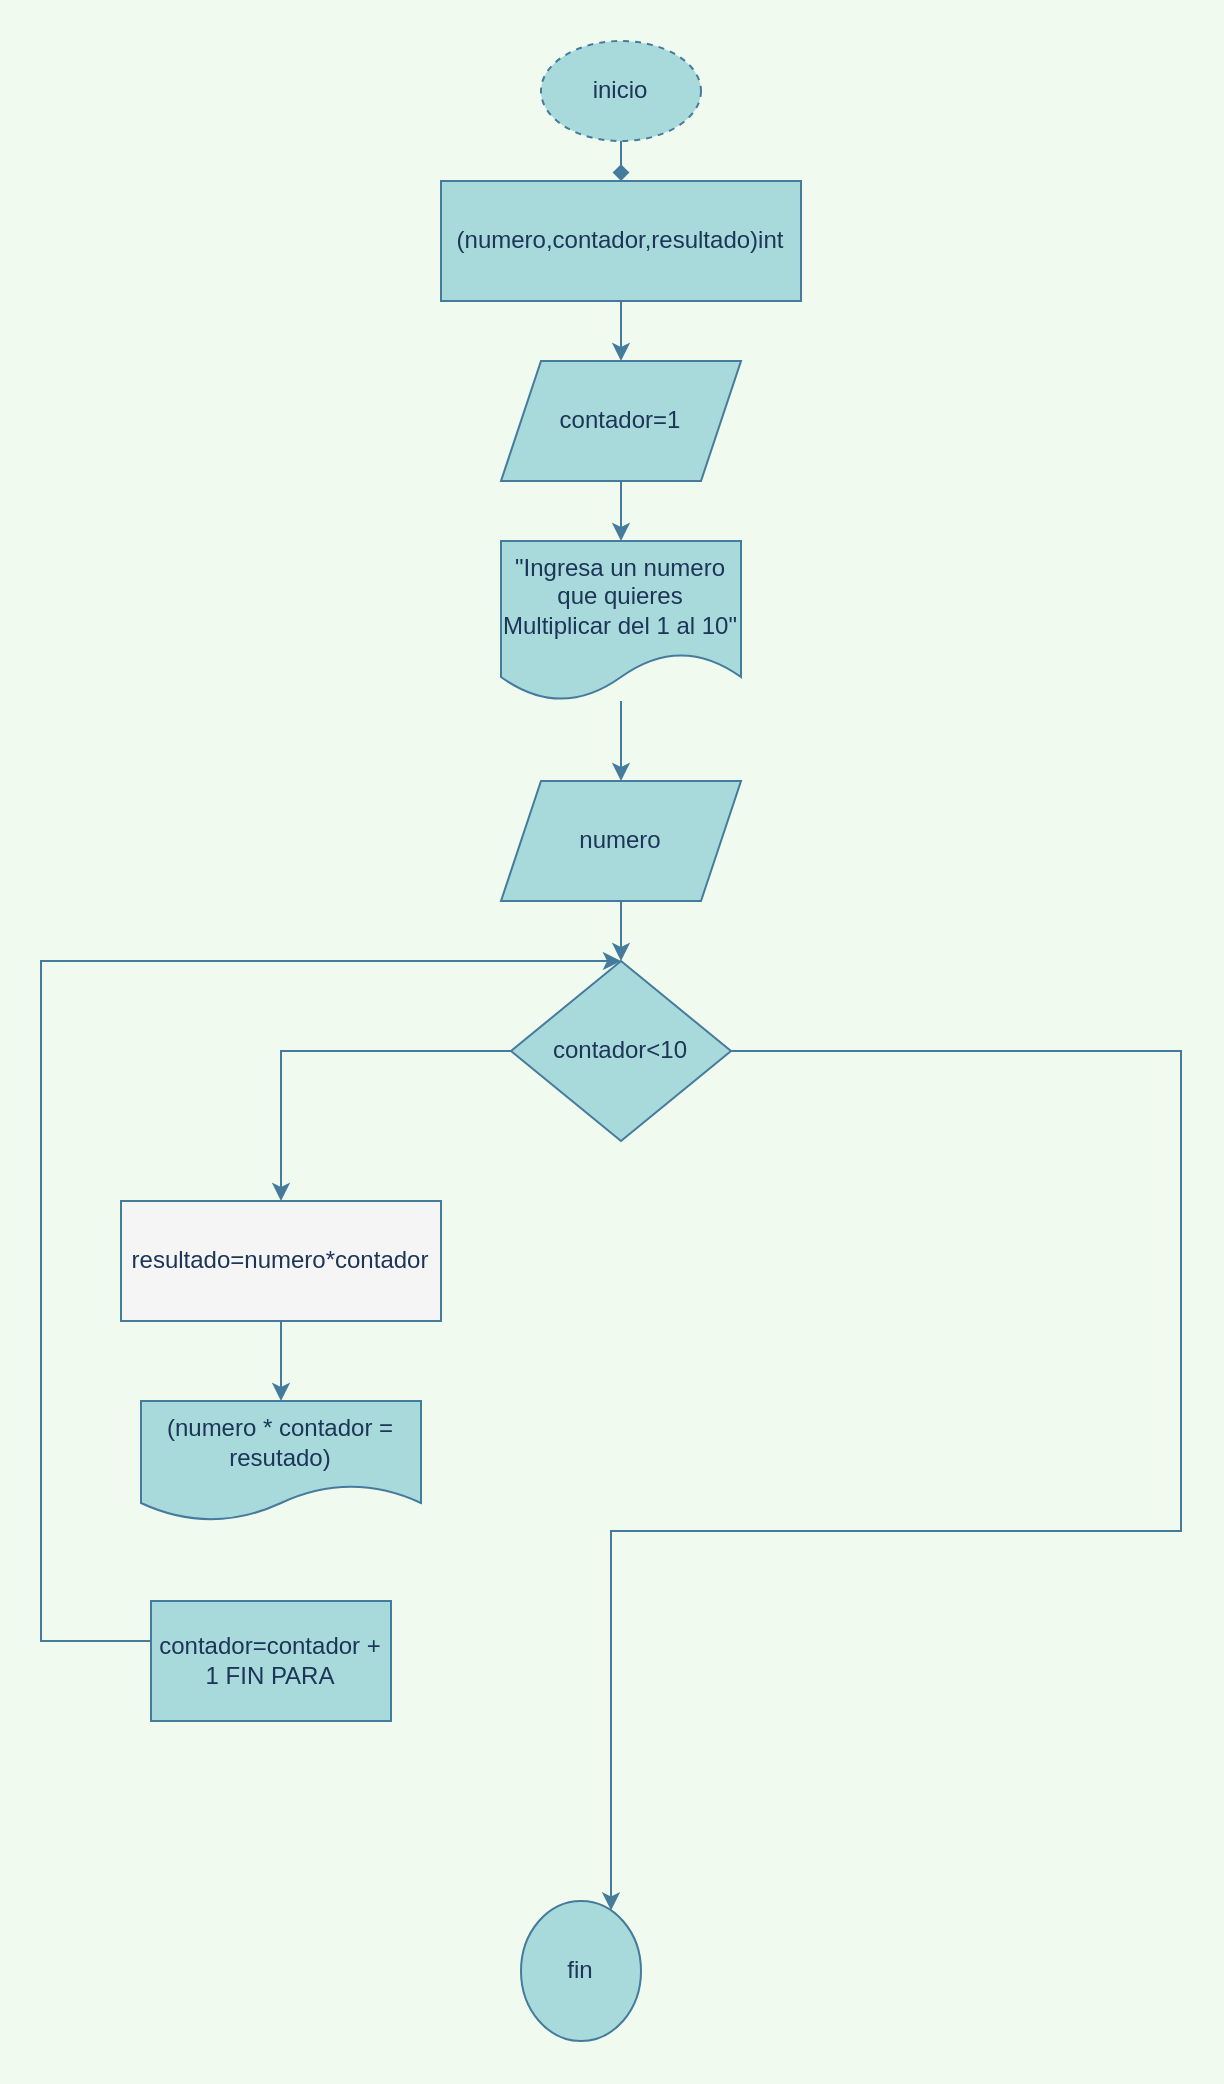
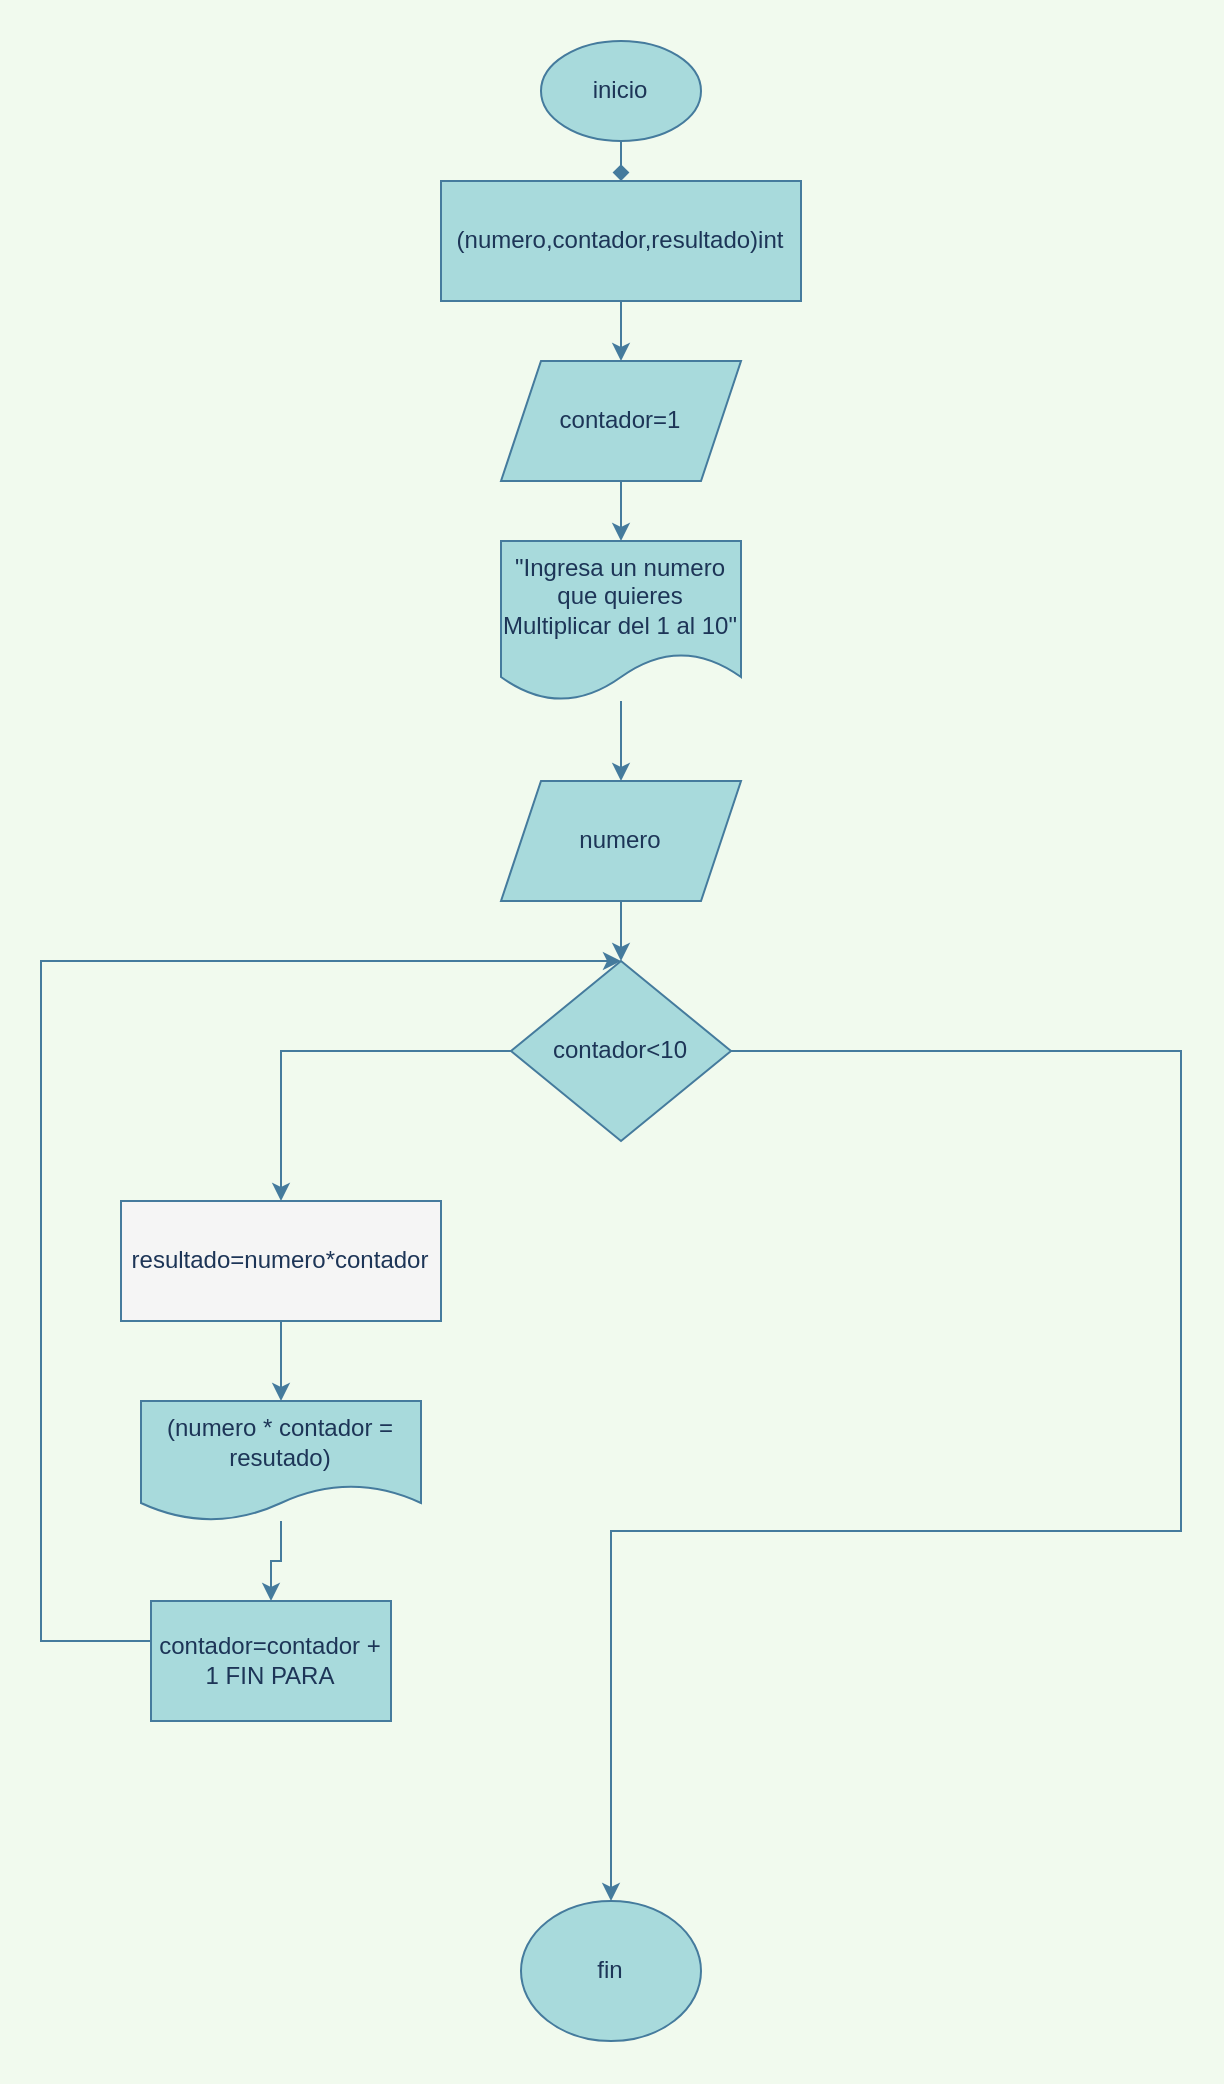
(621, 91) -> (621, 91)
none -> (281, 1559)
(581, 1971) -> (611, 1971)
